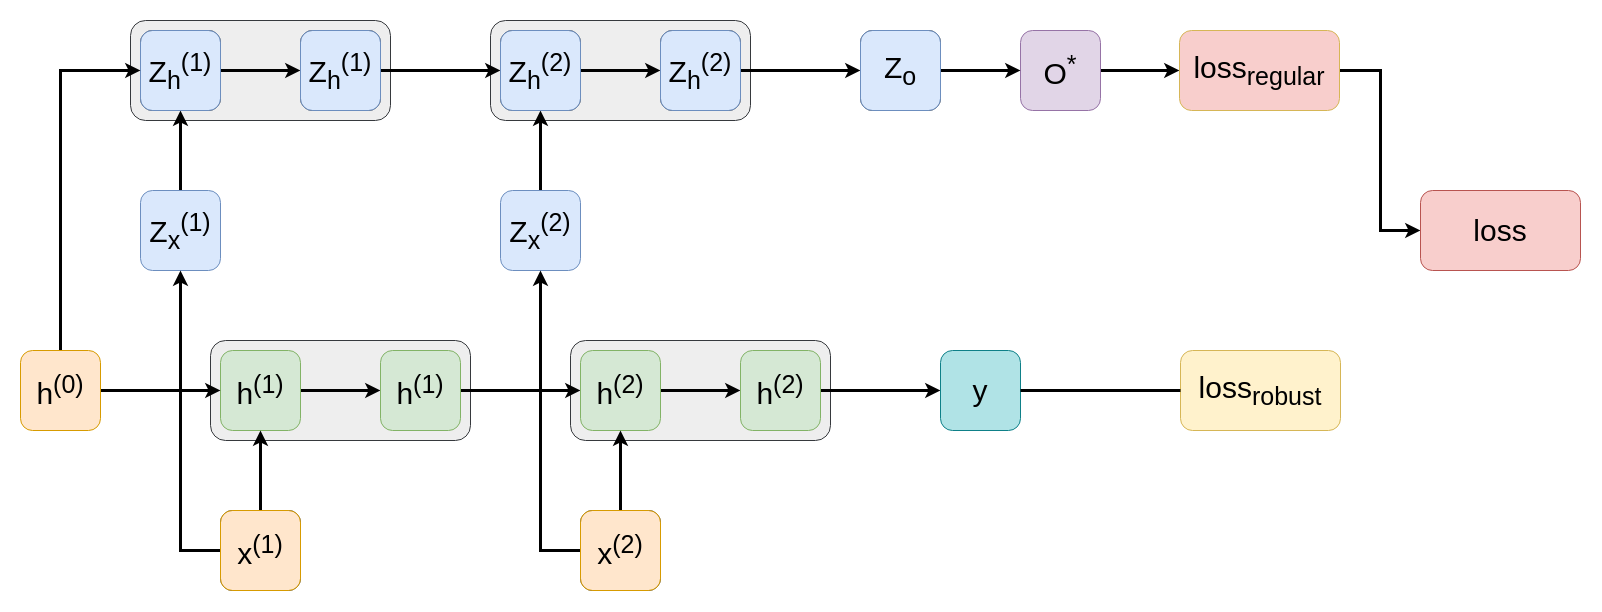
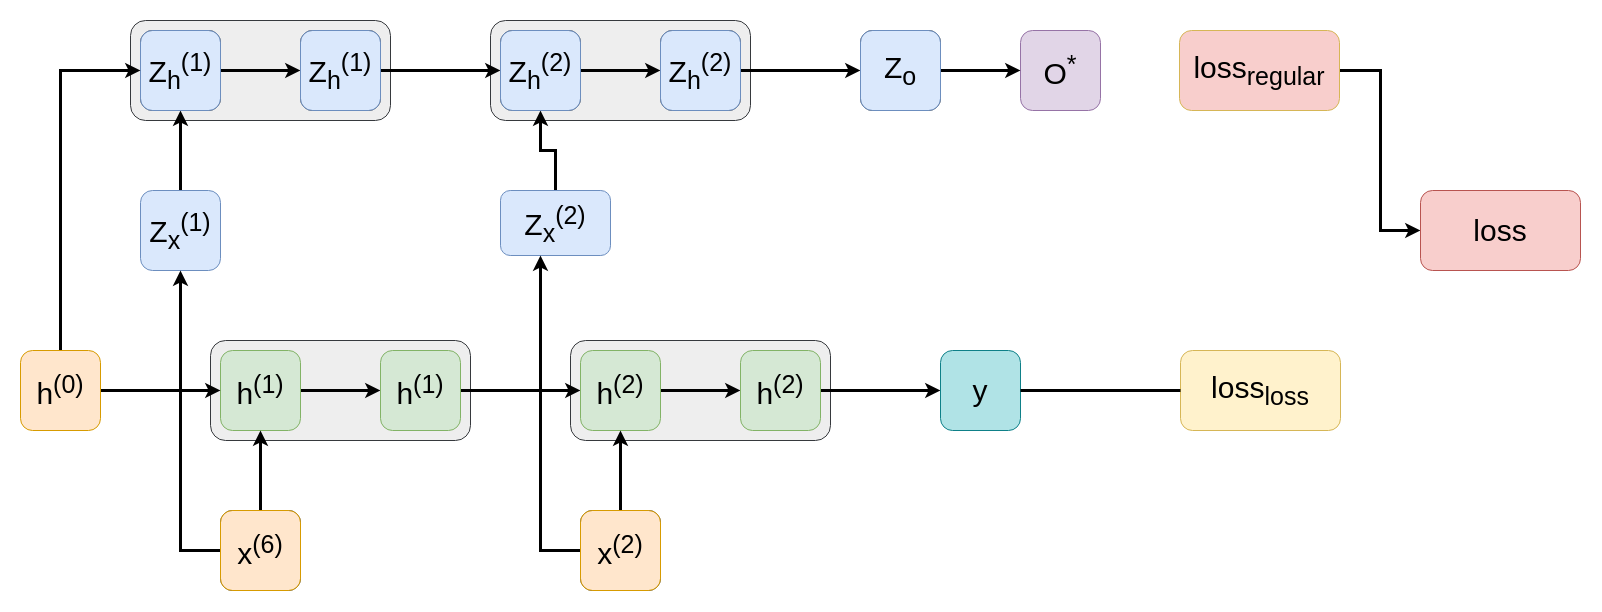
(1135, 71) -> none
(541, 231) -> (556, 223)
(1261, 391) -> (1261, 391)
(261, 551) -> (261, 551)
